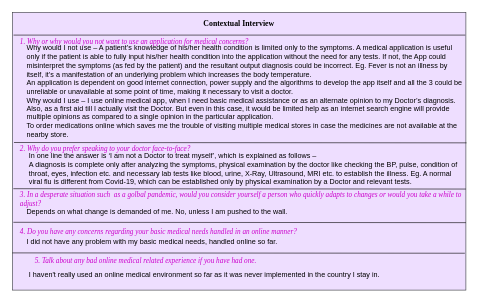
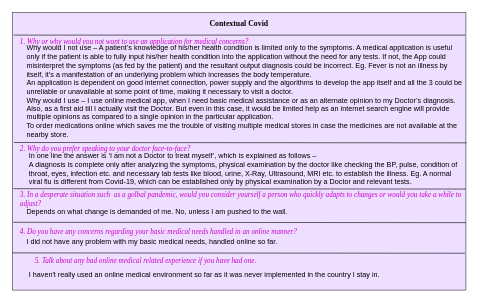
(239, 23) -> (239, 23)
